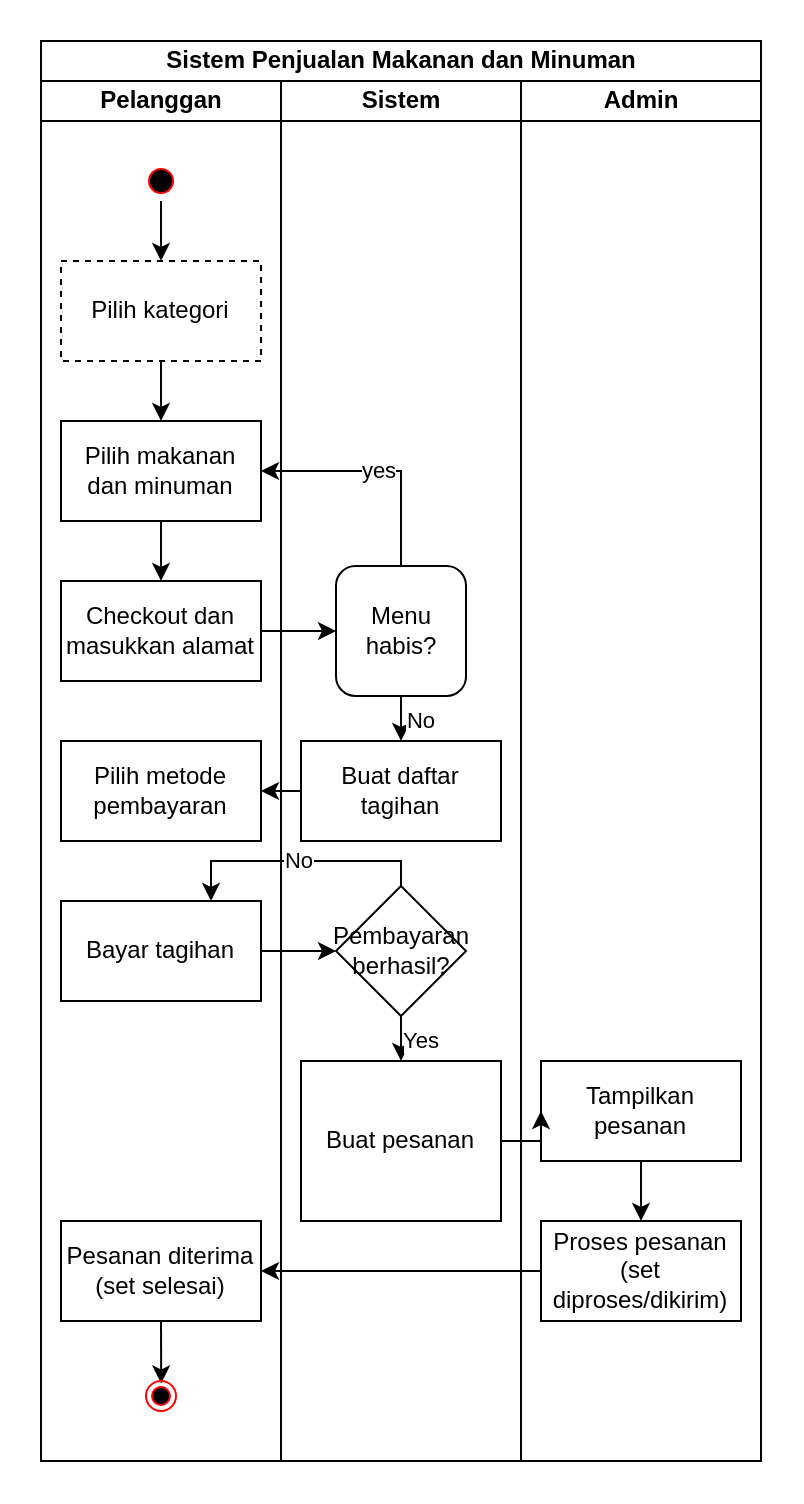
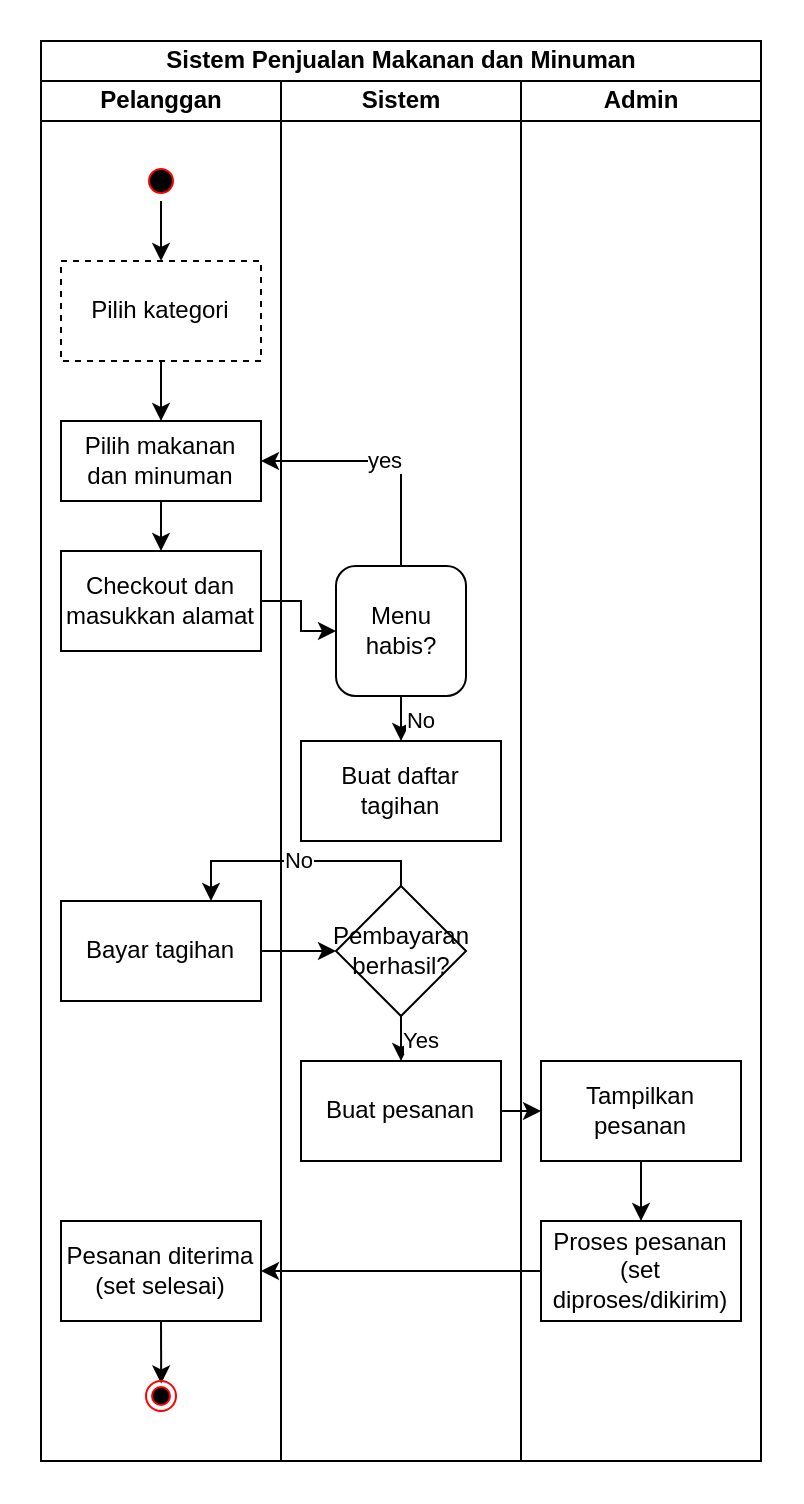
(161, 471) -> (161, 461)
(161, 631) -> (161, 601)
(161, 791) -> none
(293, 791) -> none
(401, 1141) -> (401, 1111)
